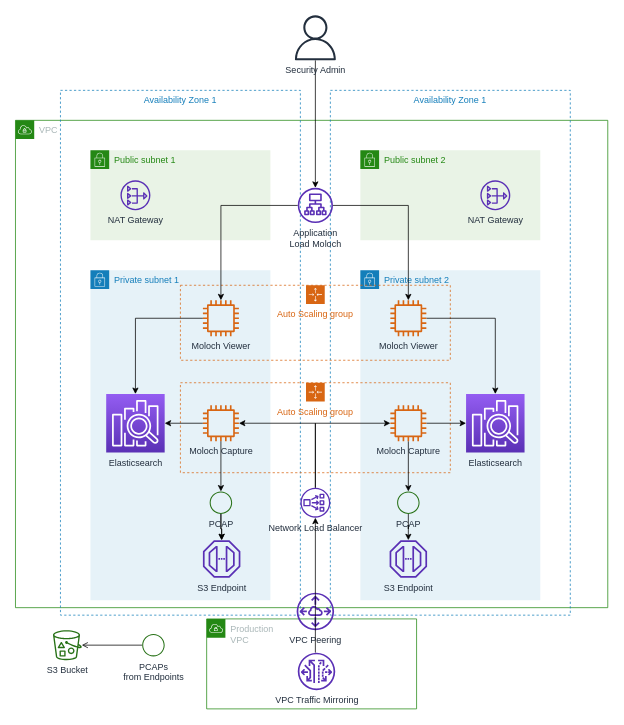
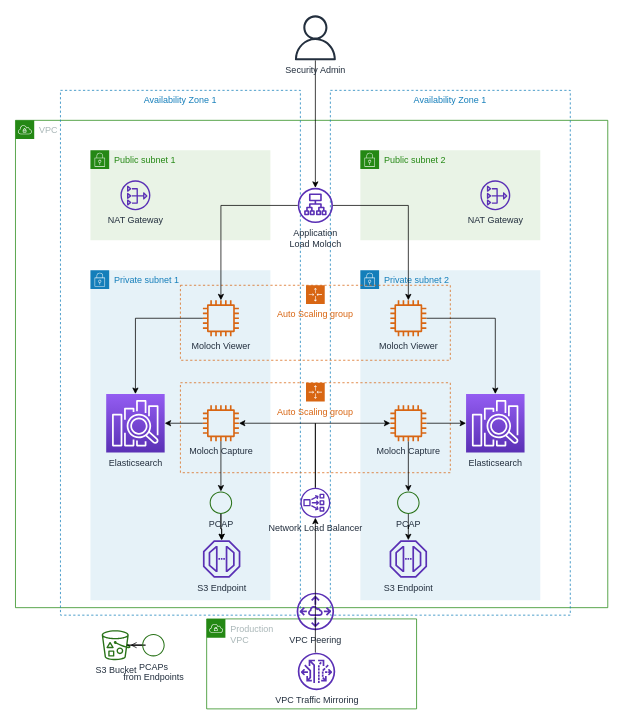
(67, 645) -> (116, 645)
